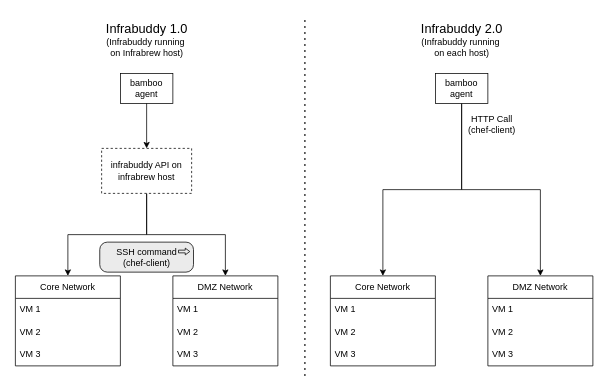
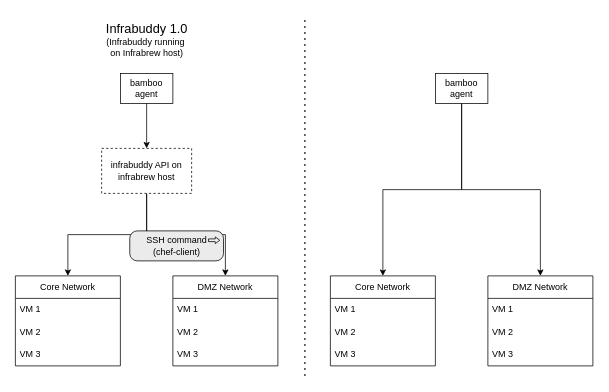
(462, 39) -> none
(492, 124) -> none
(147, 257) -> (177, 246)
